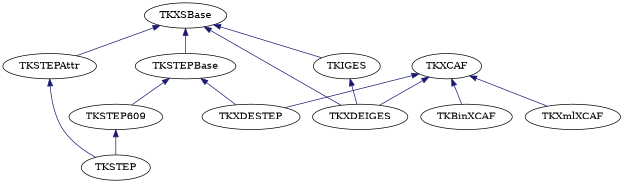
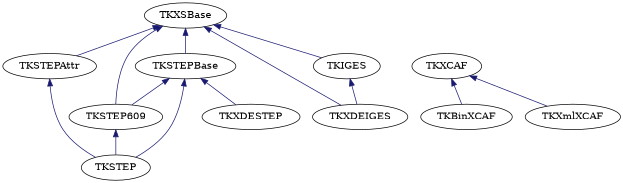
none -> (125, 61)
(349, 92) -> none
(401, 93) -> none
none -> (170, 128)
